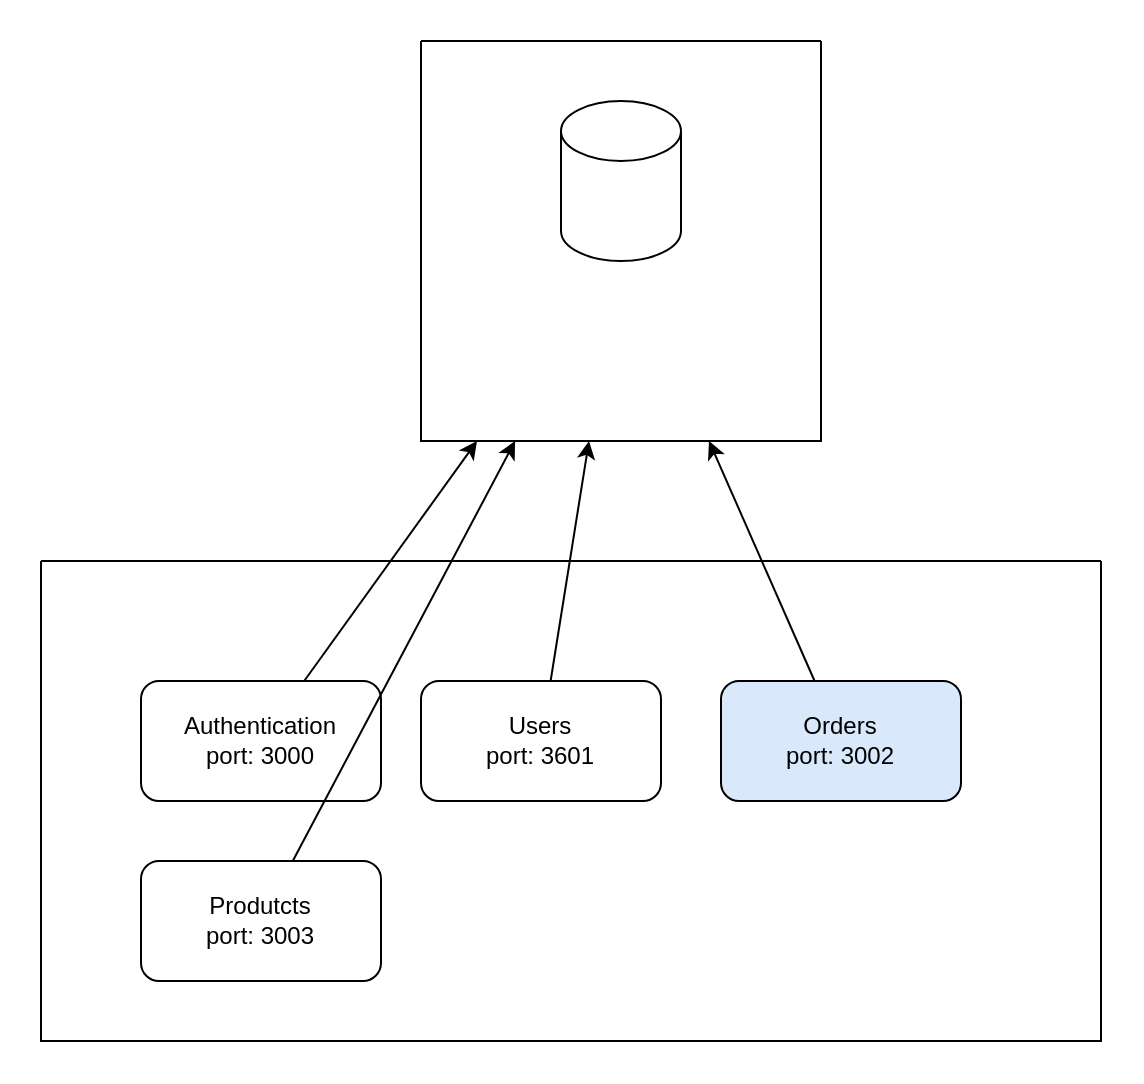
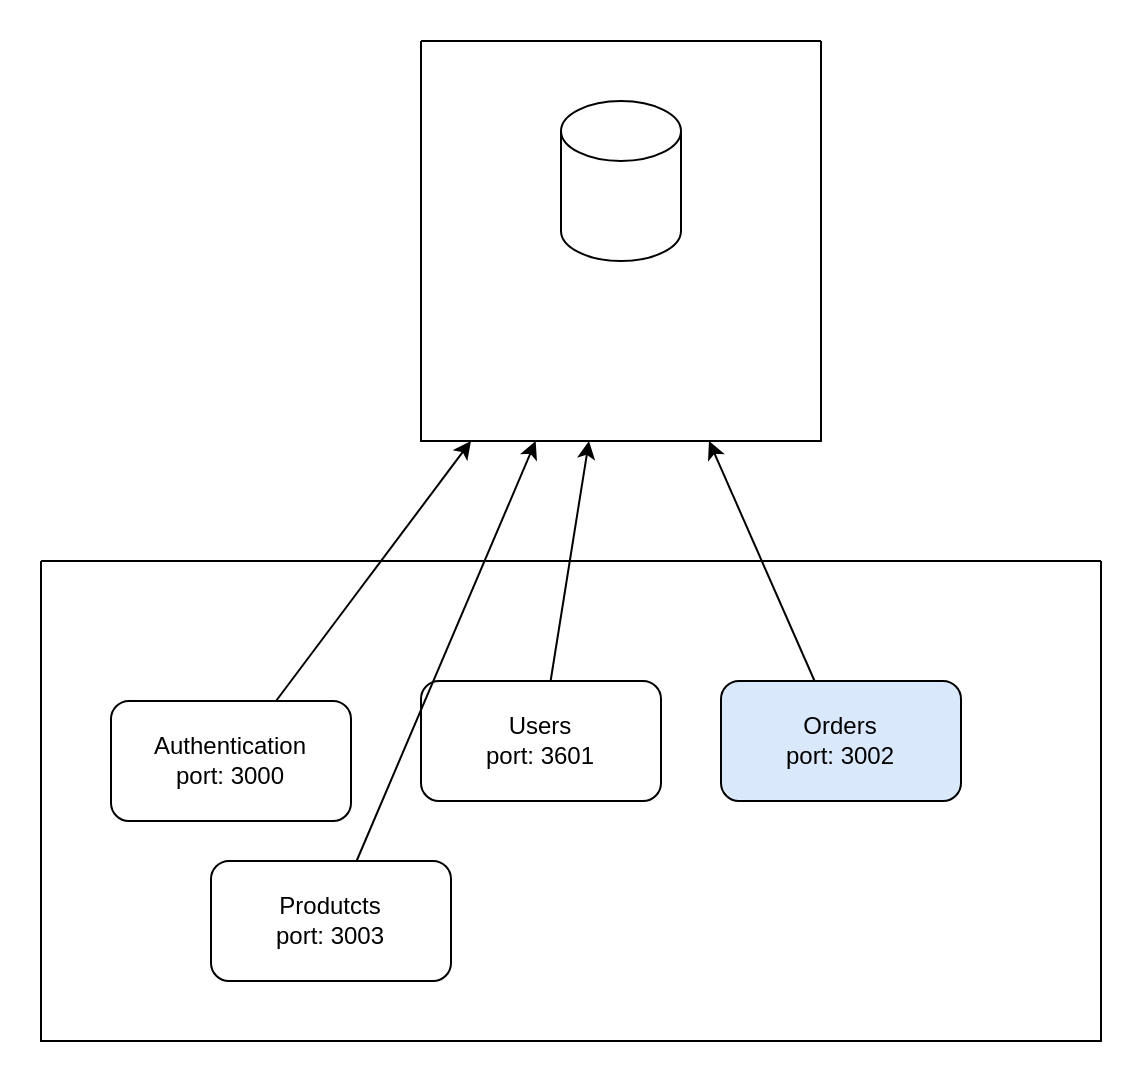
(261, 741) -> (231, 761)
(261, 921) -> (331, 921)
